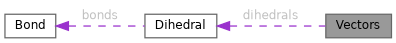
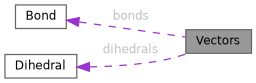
(107, 26) -> (132, 29)
